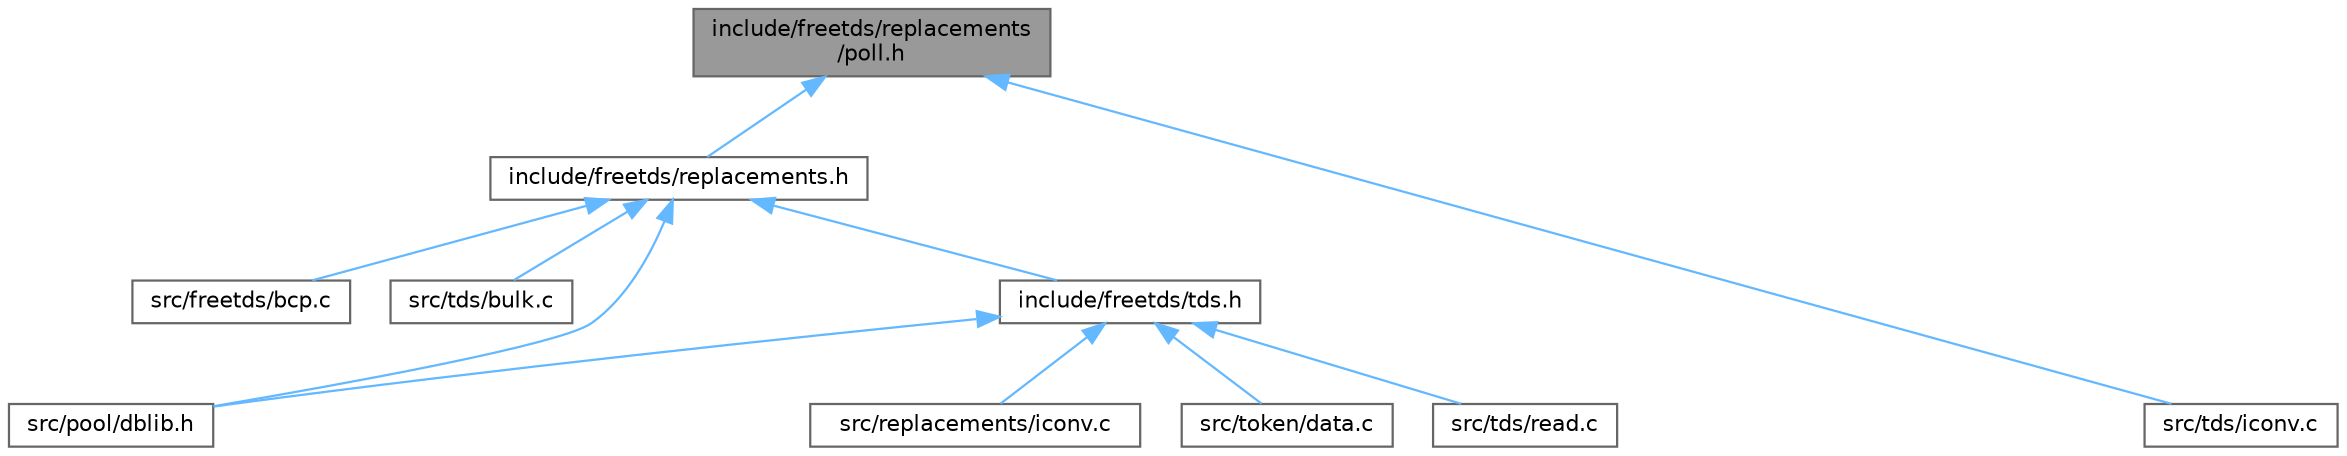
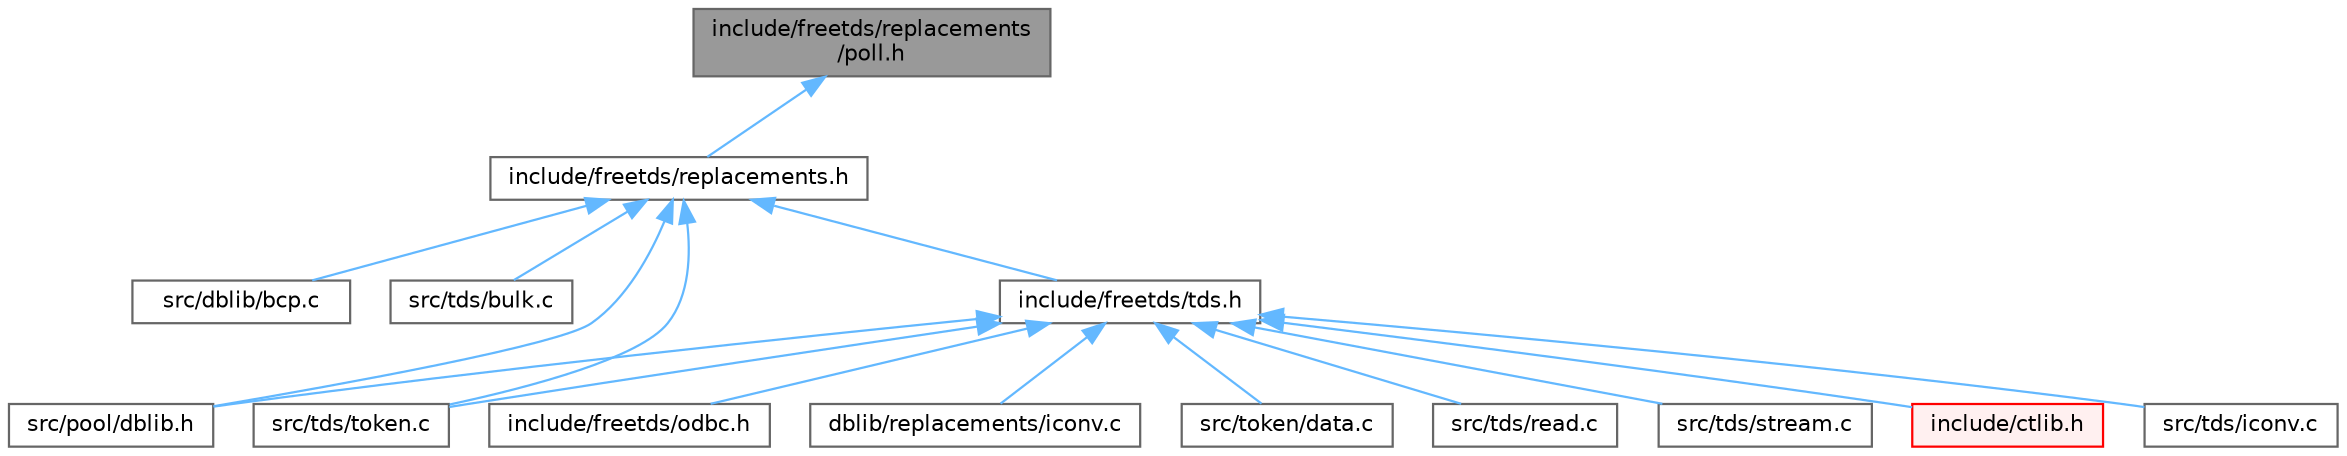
(1589, 243) -> (1714, 357)
(241, 302) -> (241, 302)
none -> (351, 425)
none -> (630, 425)
(975, 425) -> (975, 425)
none -> (1765, 425)
none -> (2008, 425)
